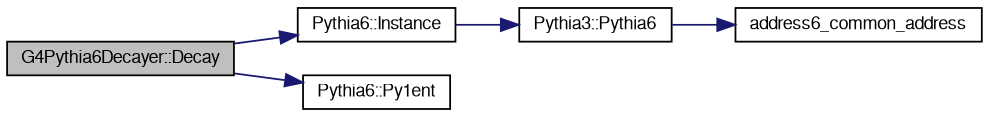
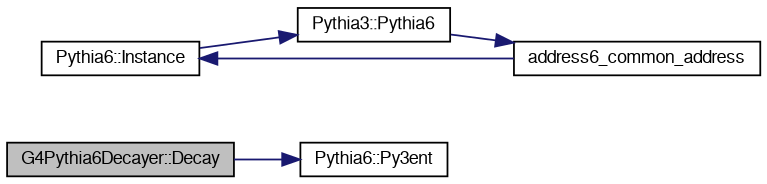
(257, 40) -> (366, 58)
(377, 92) -> (374, 160)
